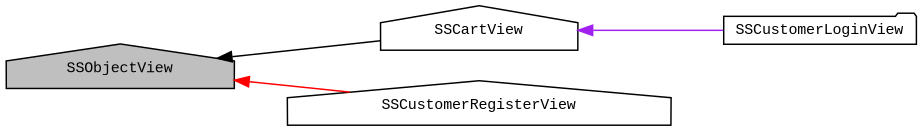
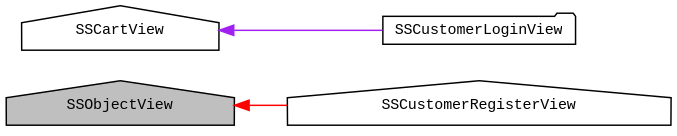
(306, 49) -> none
